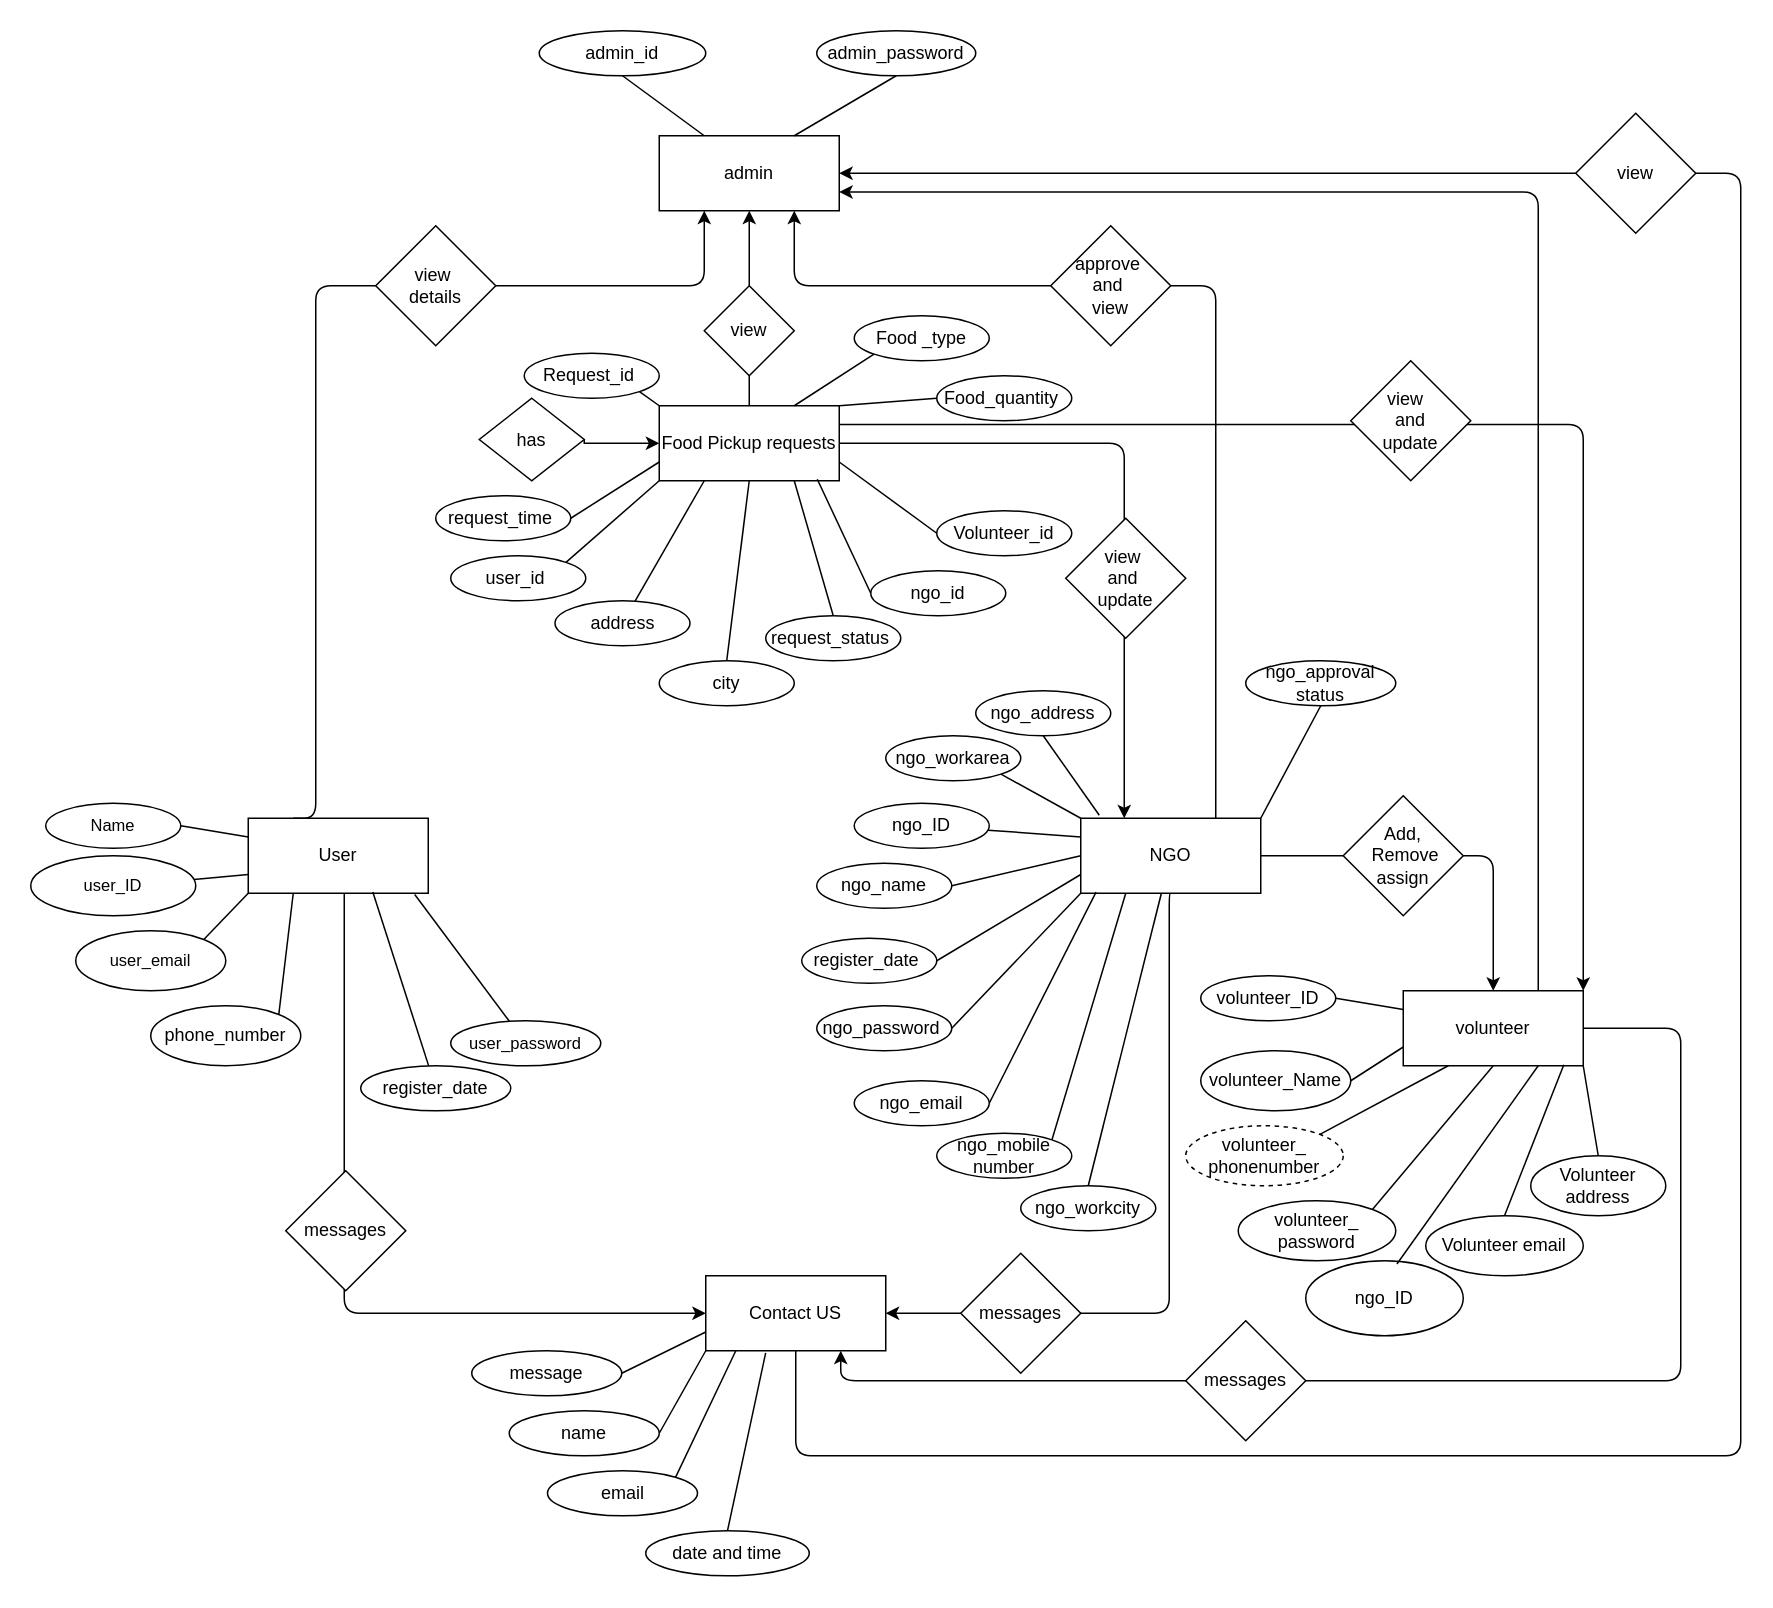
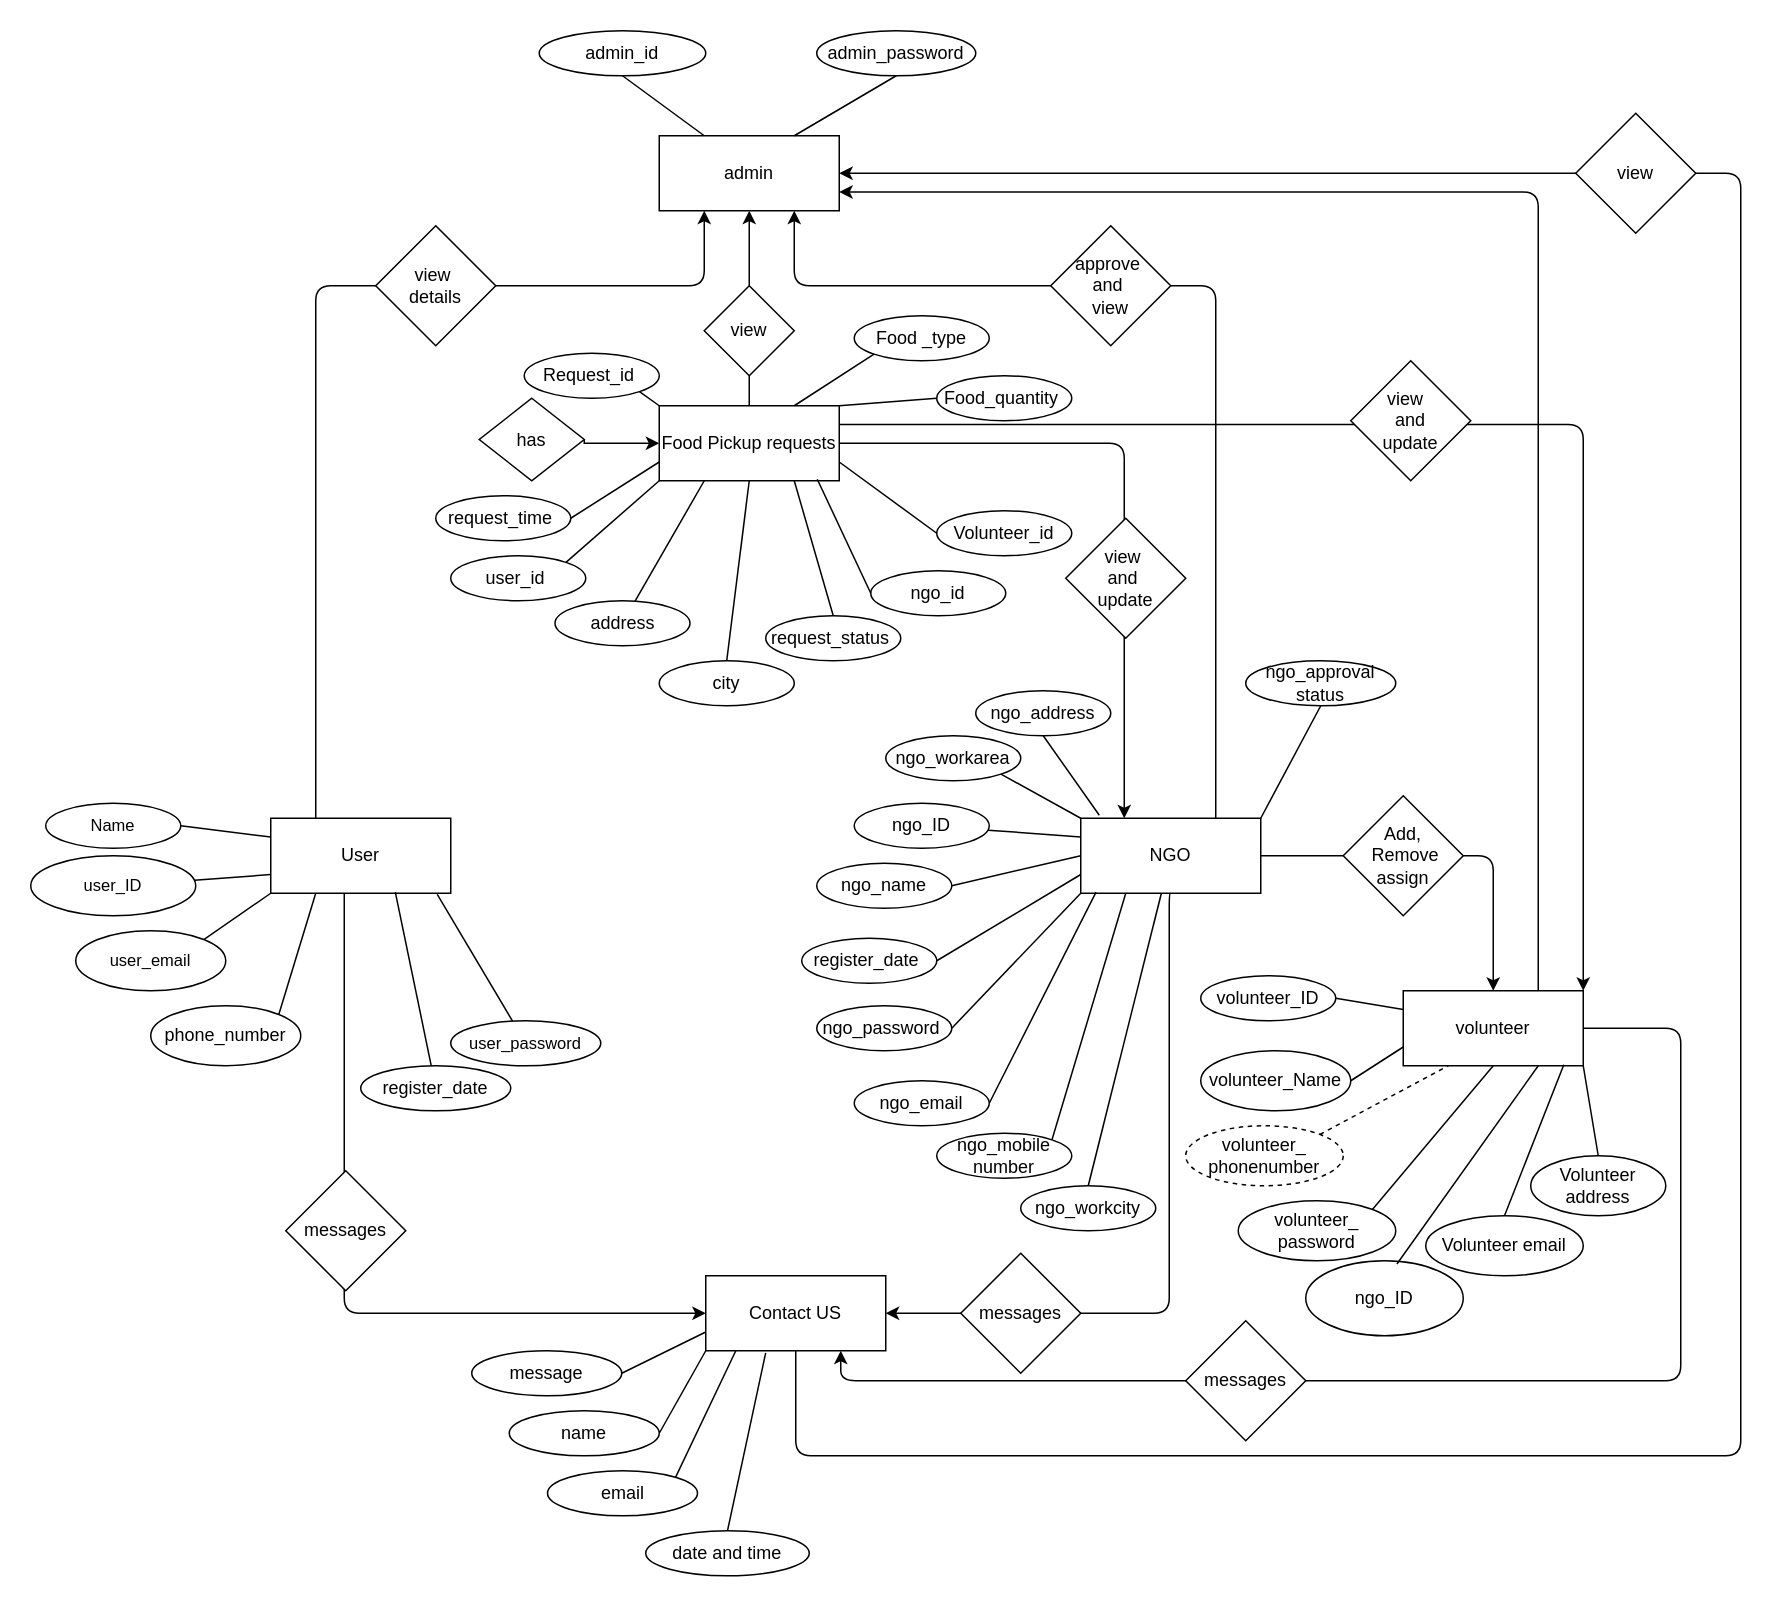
(338, 856) -> (361, 856)
(1385, 1100) -> (1385, 1100)
